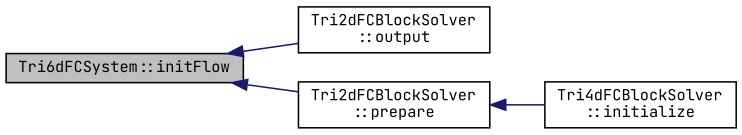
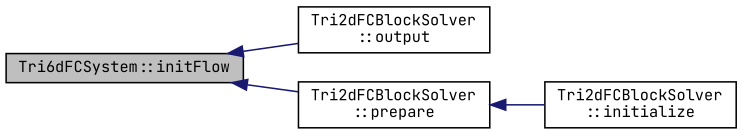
(641, 105) -> (641, 105)
